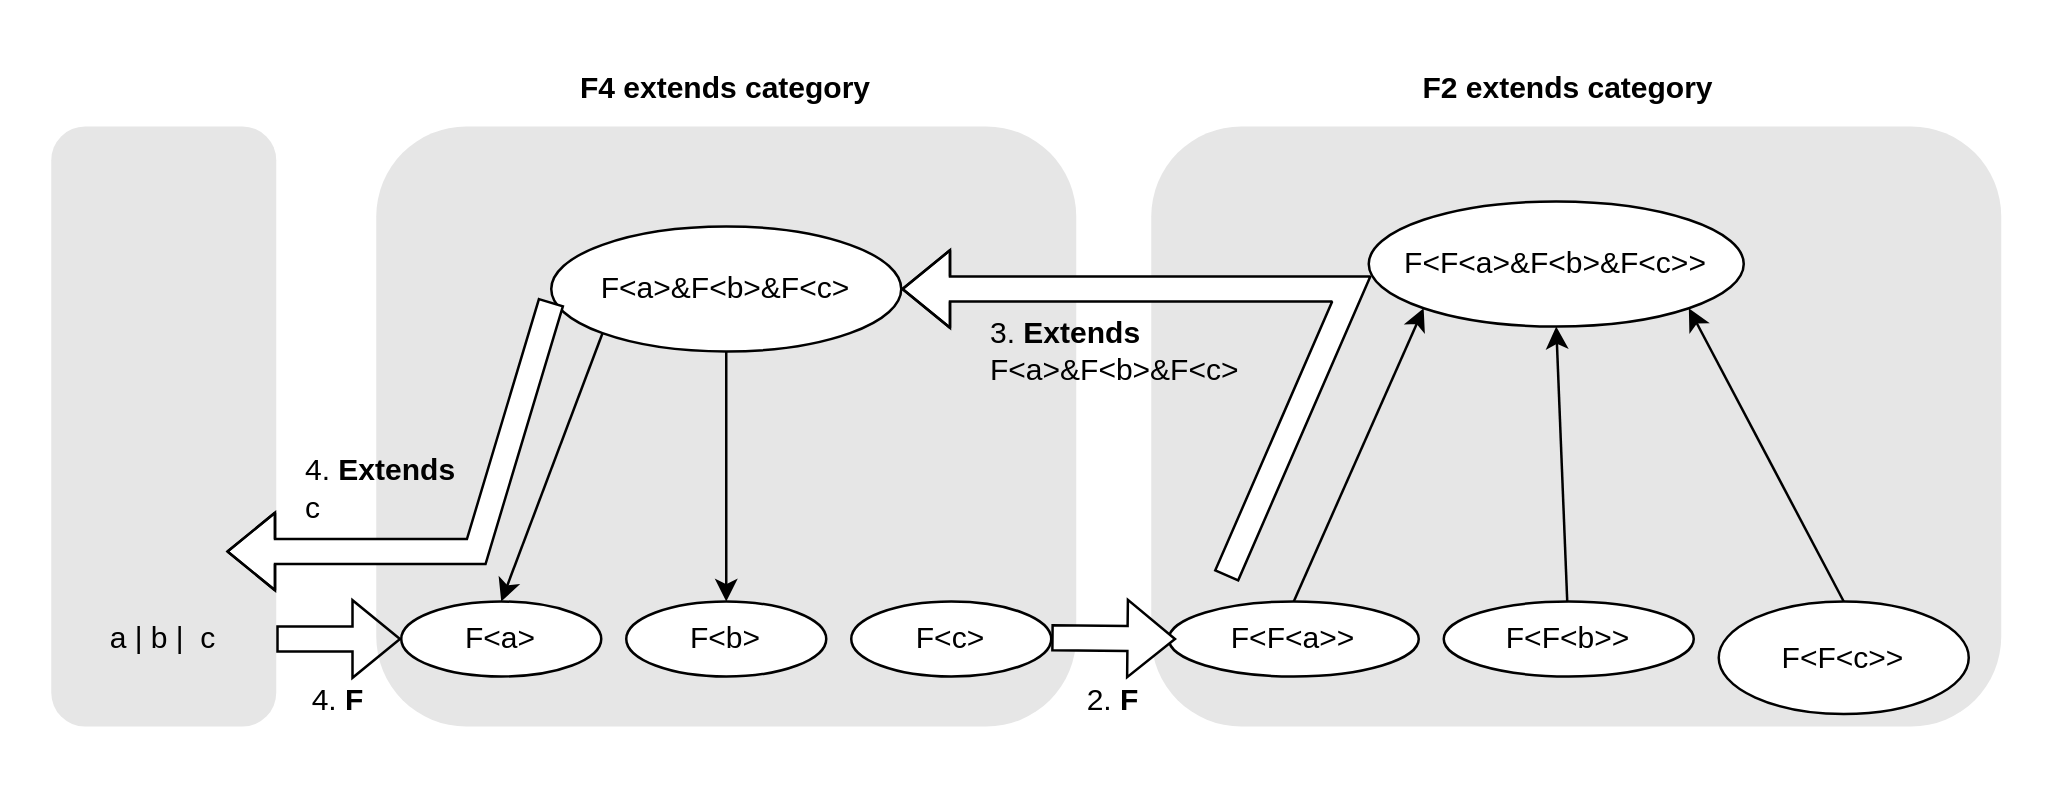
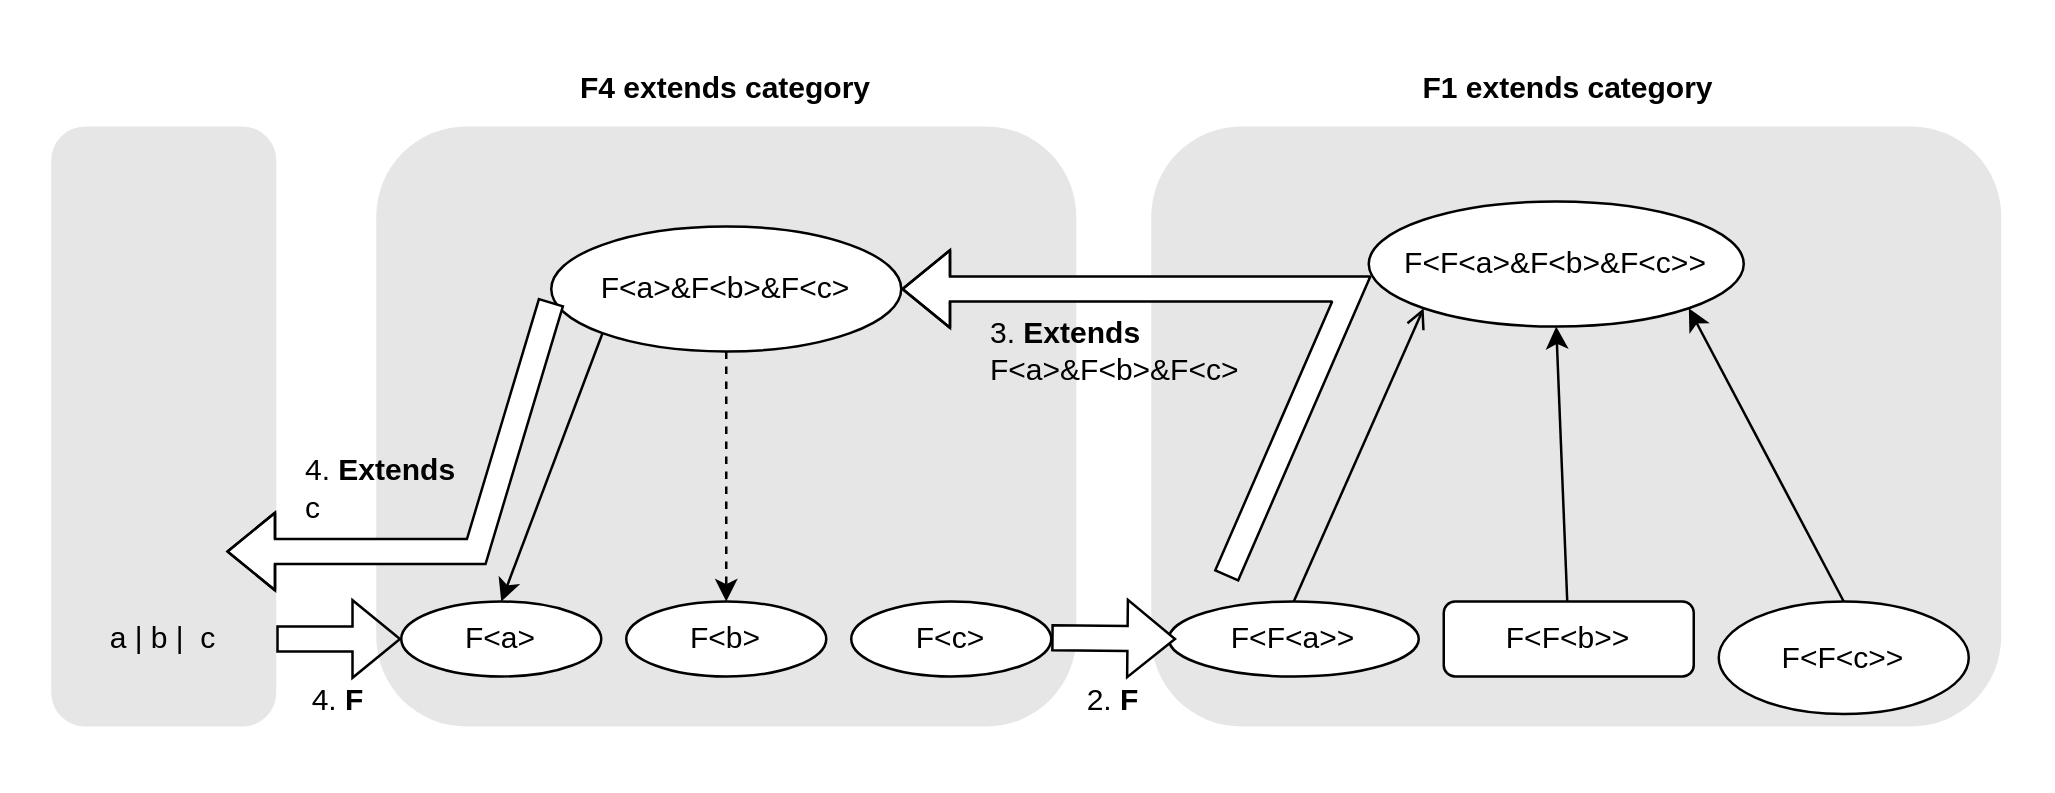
(1569, 89) -> (1569, 89)
(1416, 324) -> (1418, 320)
(726, 467) -> (726, 467)
(1569, 639) -> (1569, 639)
